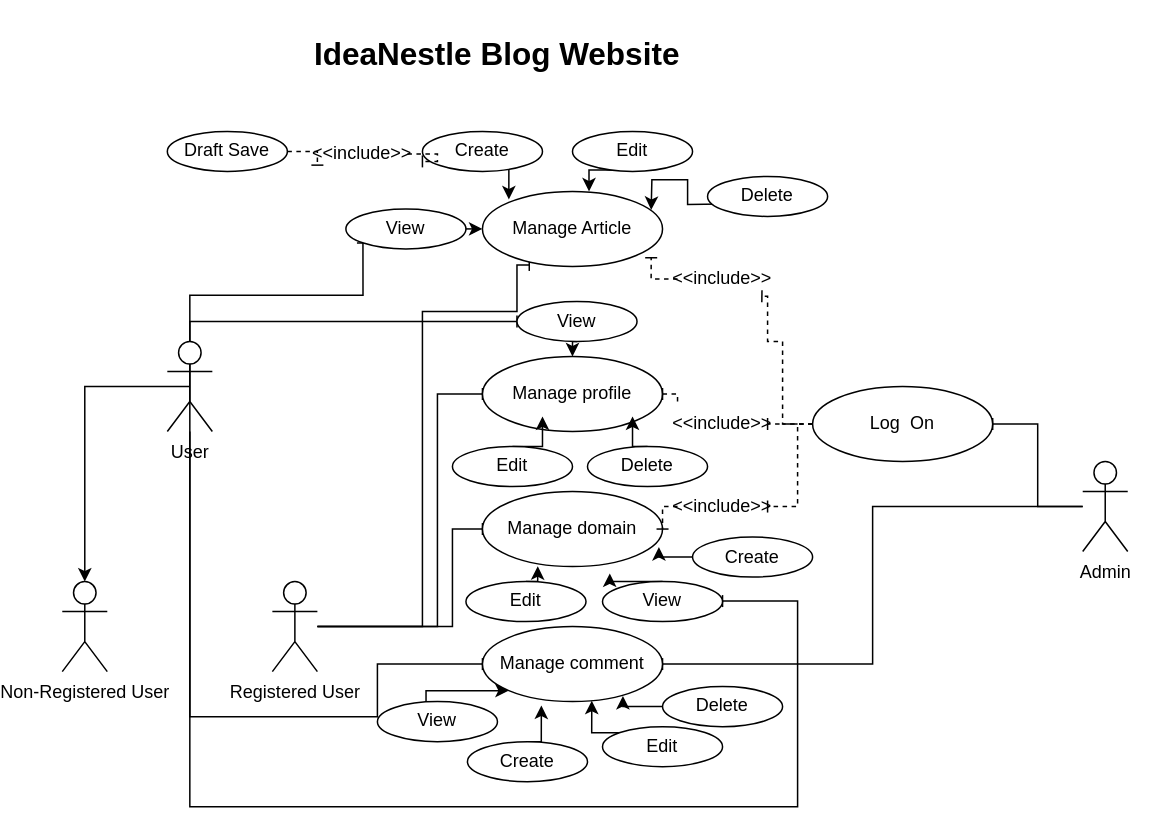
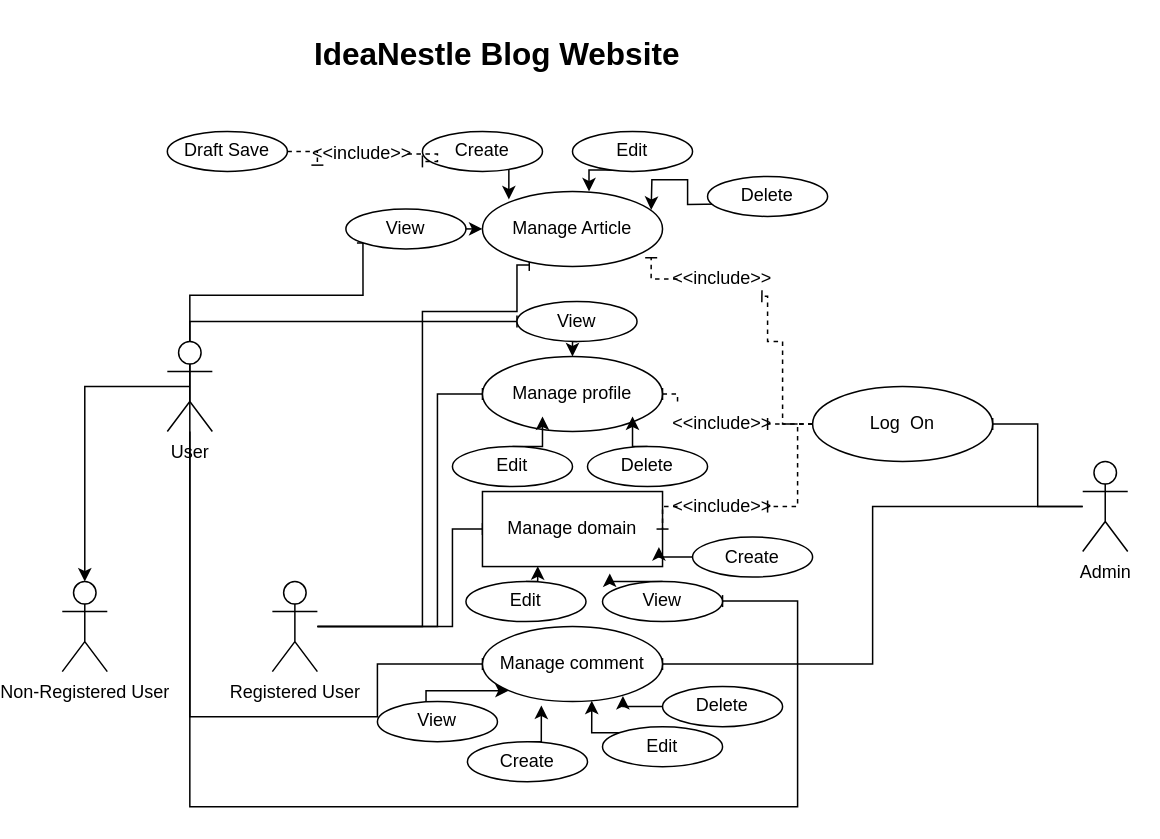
(572, 529) -> (572, 529)
